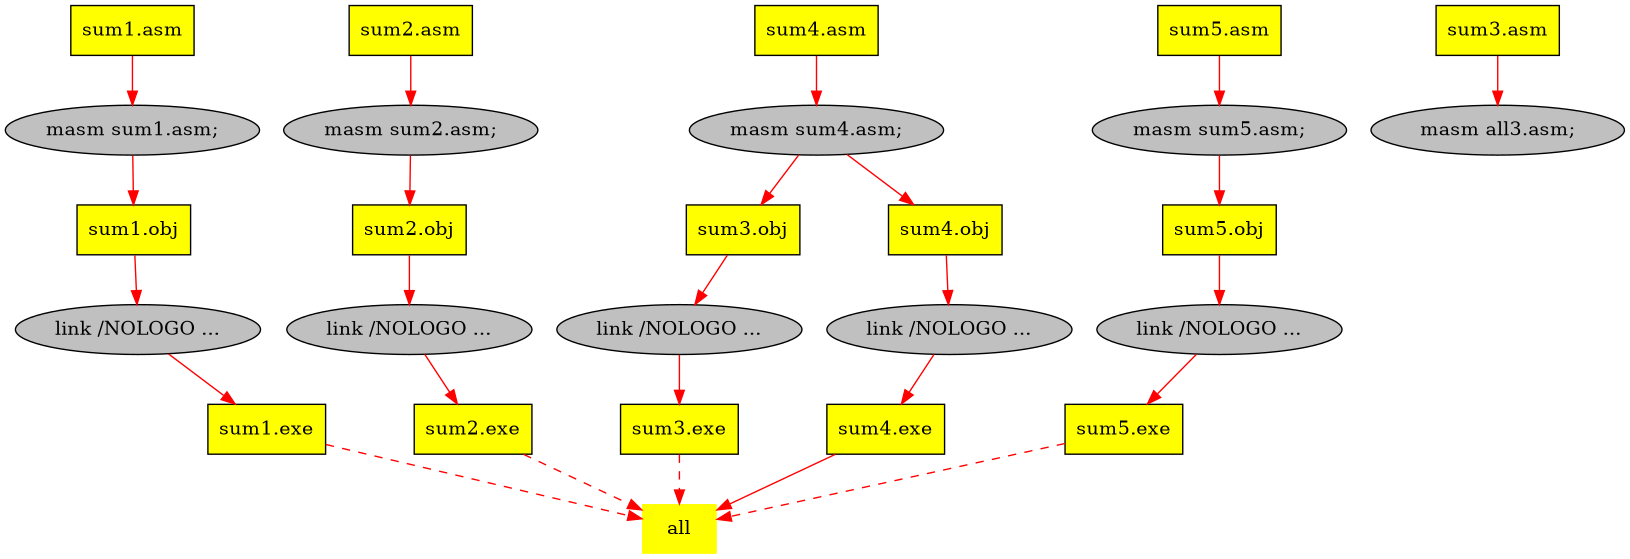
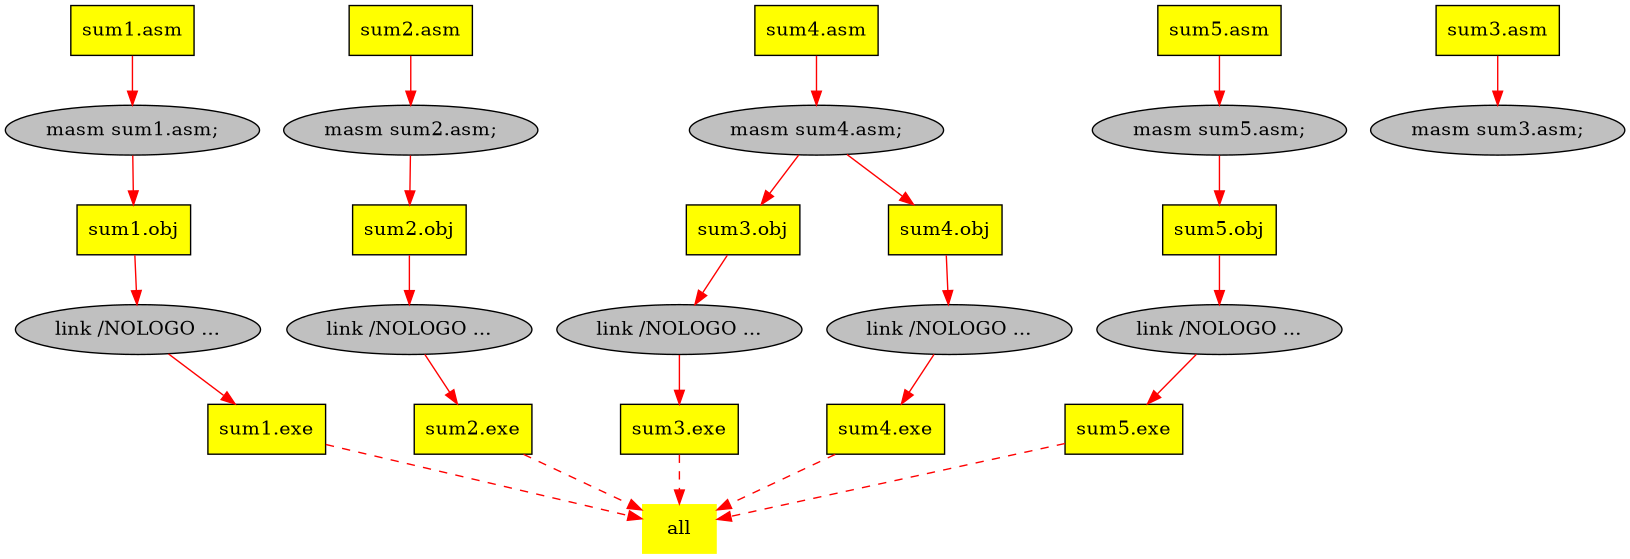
(1498, 130) -> (1498, 130)
(782, 479) -> (782, 479)
